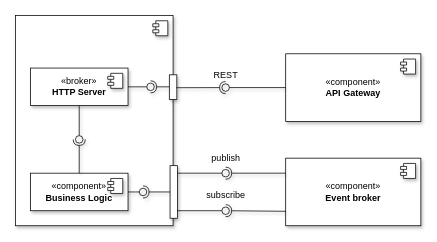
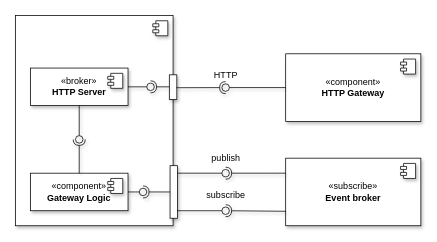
(226, 75) -> (226, 75)
(353, 87) -> (353, 87)
(79, 192) -> (79, 192)
(353, 192) -> (353, 192)
